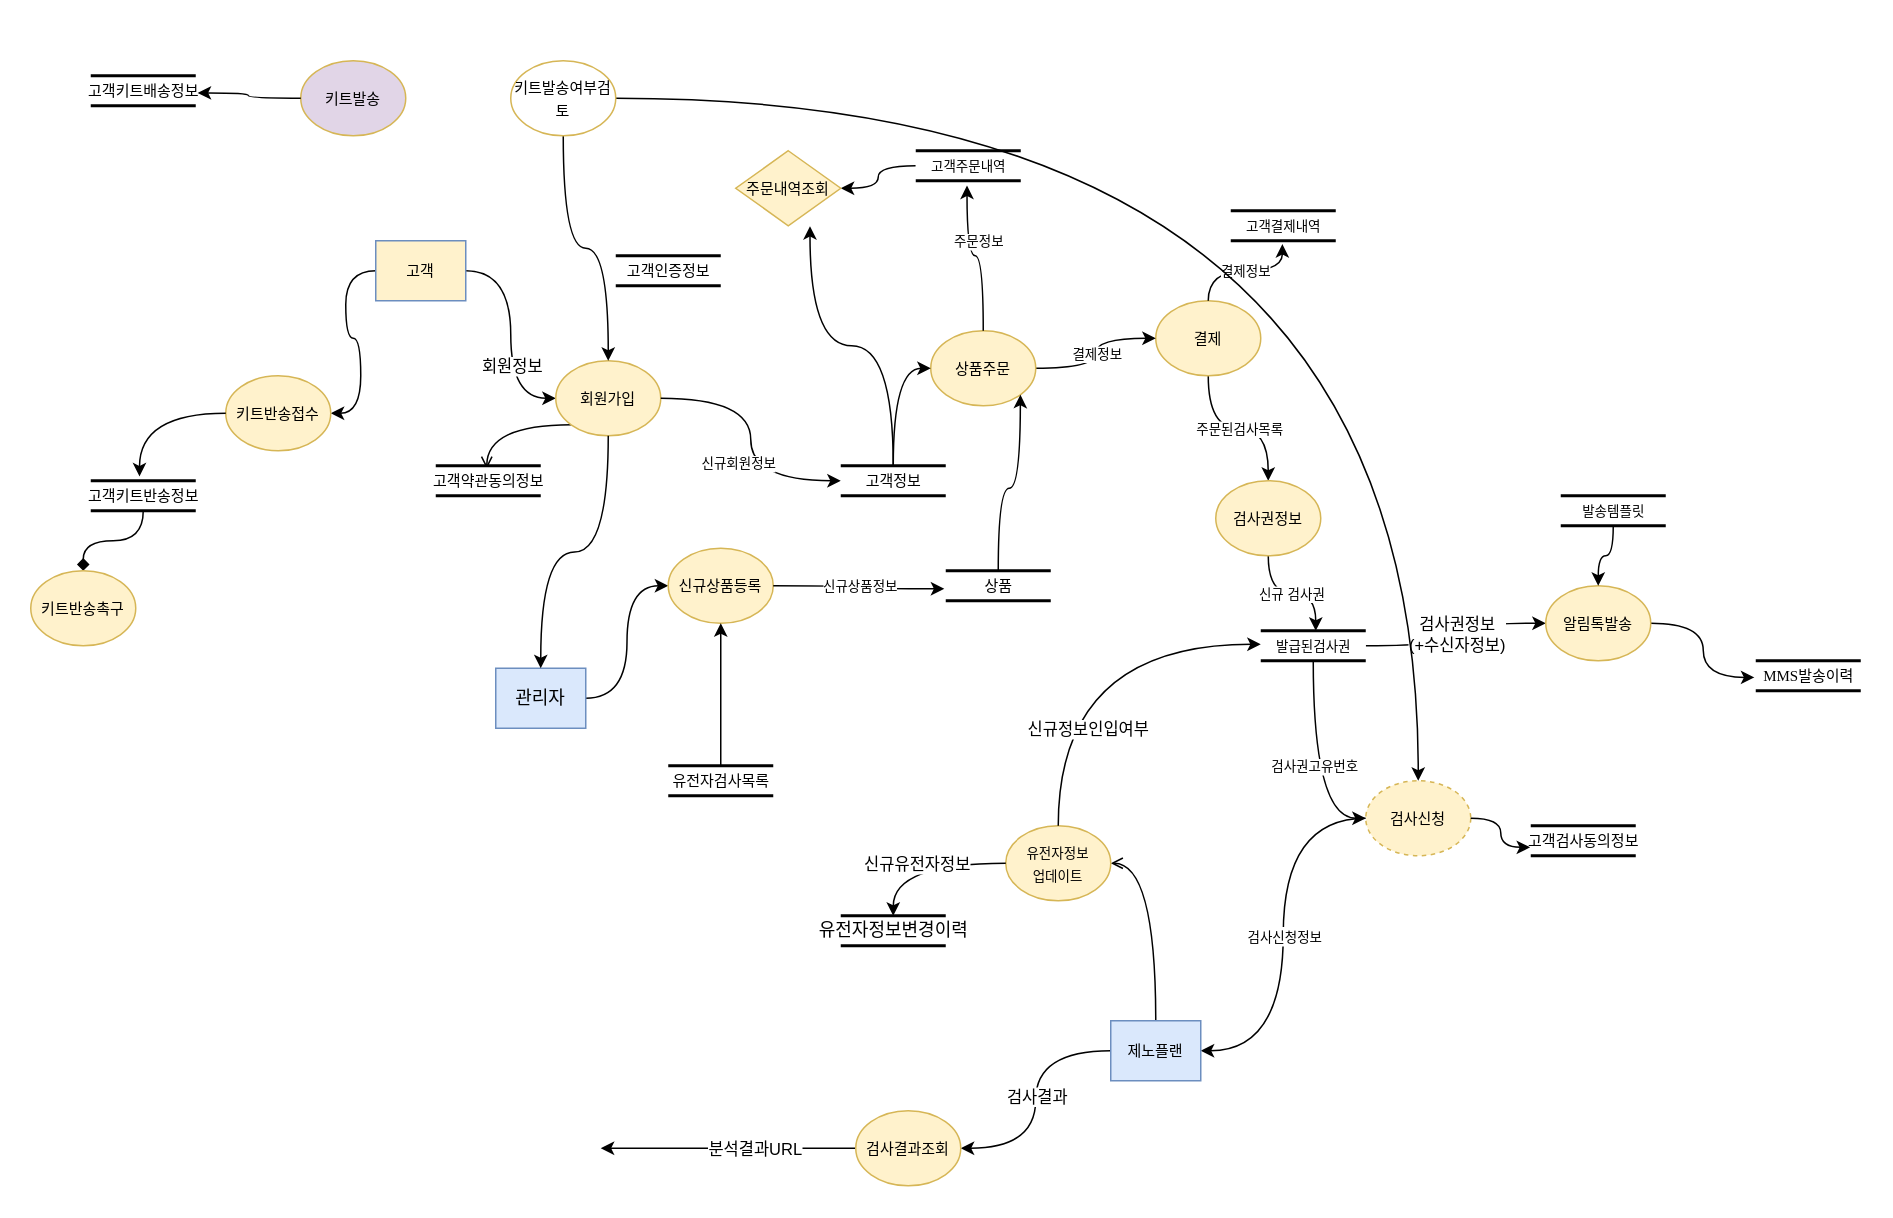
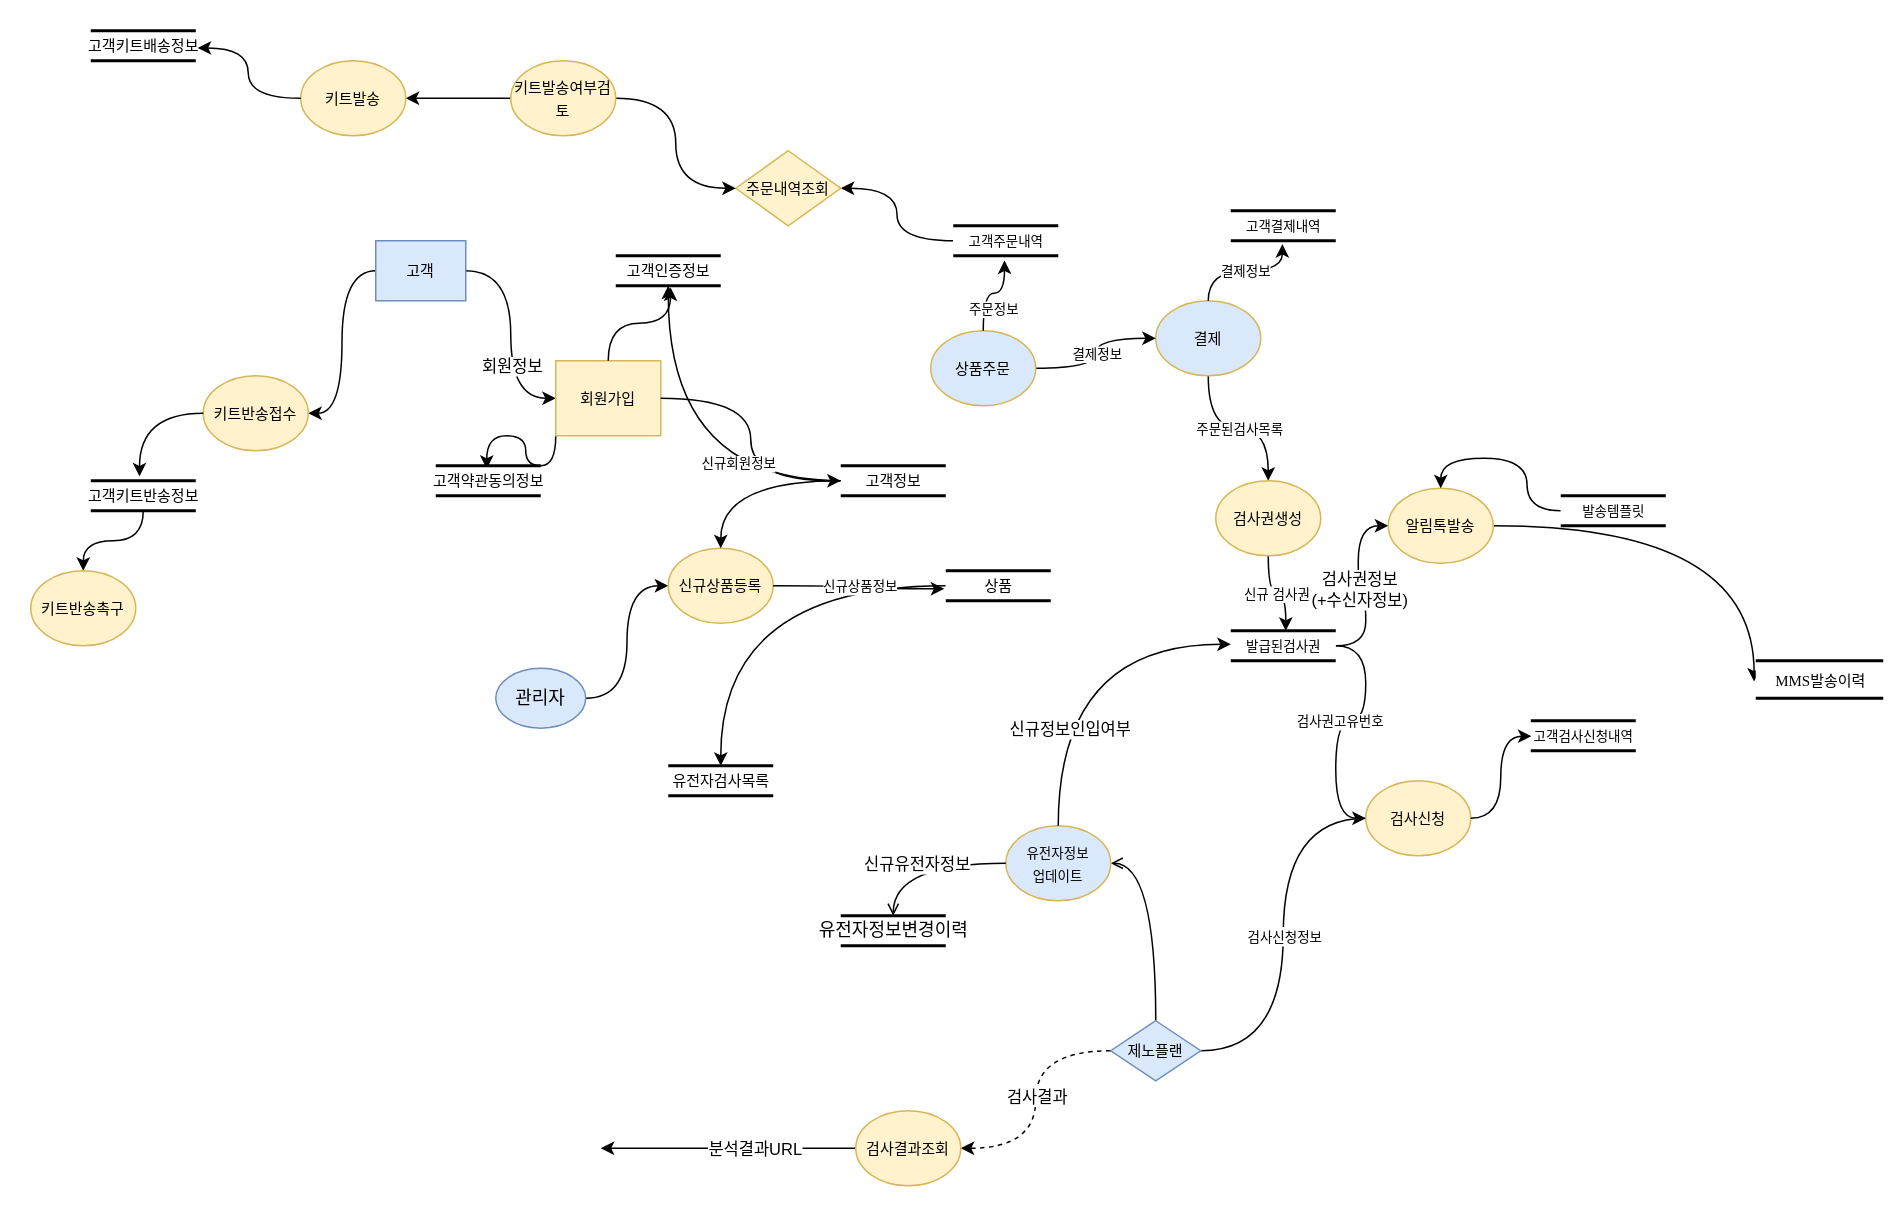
(143, 91) -> (143, 46)
(353, 98) -> (353, 98)
(563, 98) -> (563, 98)
(968, 166) -> (1006, 241)
(577, 243) -> (676, 150)
(421, 271) -> (421, 271)
(1208, 338) -> (1208, 338)
(835, 340) -> (755, 493)
(983, 368) -> (983, 368)
(1321, 390) -> (462, 98)
(608, 398) -> (608, 398)
(898, 403) -> (686, 394)
(278, 413) -> (256, 413)
(522, 430) -> (509, 436)
(1011, 487) -> (758, 646)
(1268, 518) -> (1268, 518)
(86, 550) -> (85, 552)
(579, 551) -> (636, 323)
(1598, 623) -> (1441, 526)
(1313, 646) -> (1283, 646)
(1808, 676) -> (1820, 680)
(721, 681) -> none
(541, 698) -> (541, 698)
none -> (1583, 736)
none -> (1501, 775)
(1418, 818) -> (1418, 818)
(1501, 831) -> none
(1583, 841) -> none
(1058, 863) -> (1058, 863)
(903, 884) -> (903, 887)
(1259, 1029) -> (1255, 1031)
(1156, 1051) -> (1156, 1051)
(1067, 1057) -> (1067, 1057)
